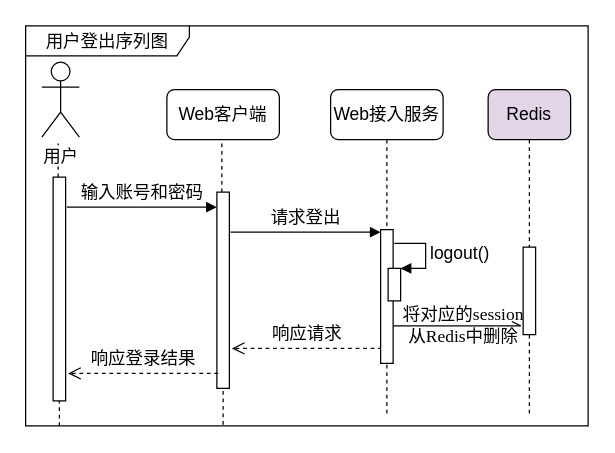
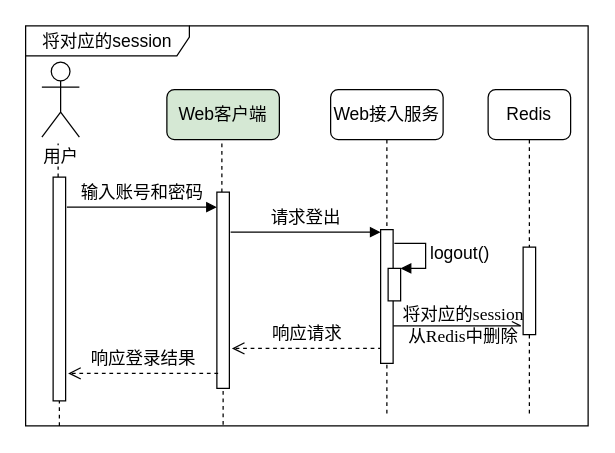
(108, 41) -> (108, 41)
(223, 114) -> (223, 114)
(529, 114) -> (529, 114)
